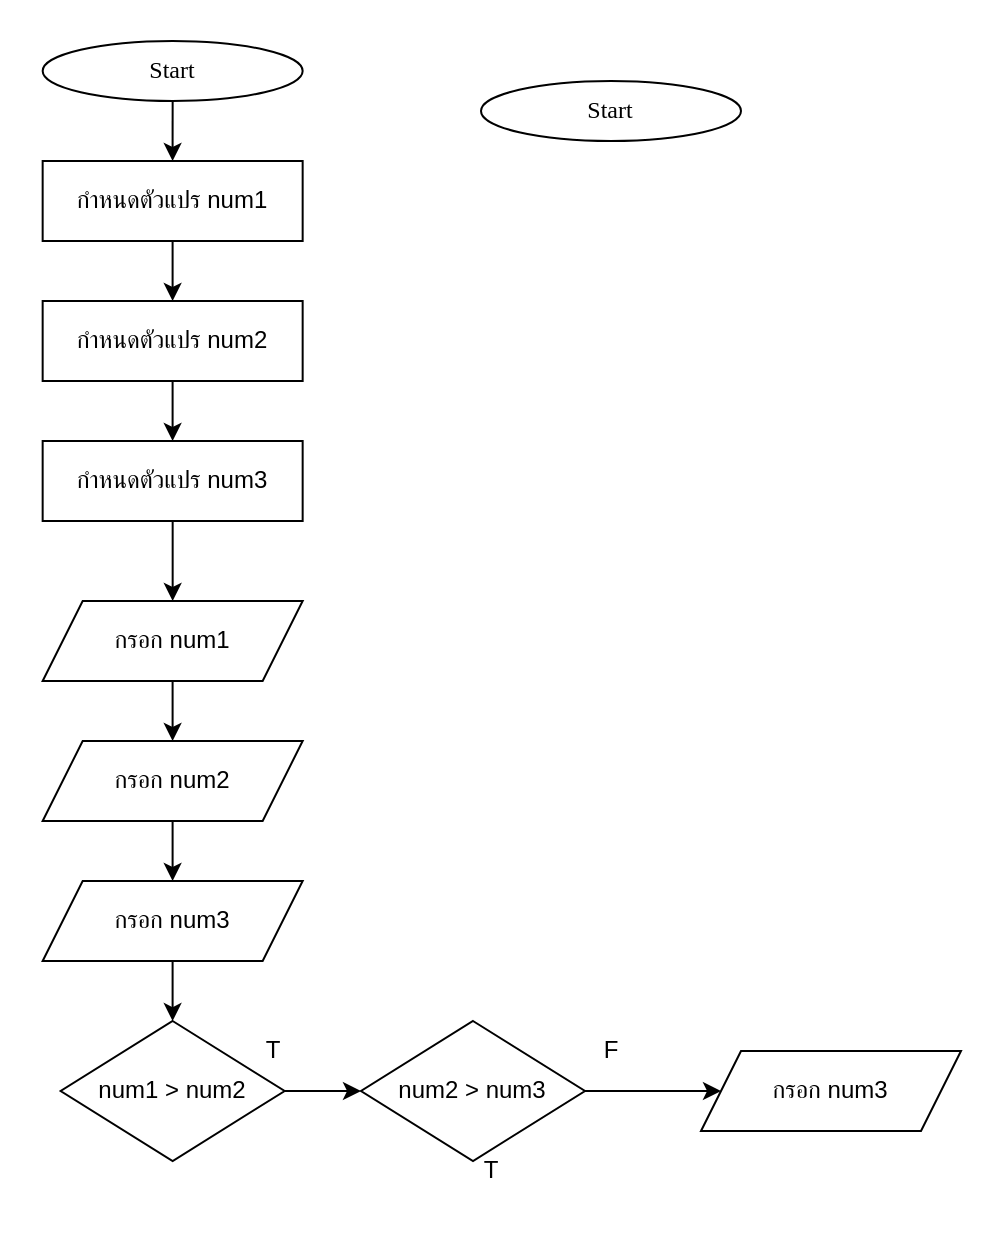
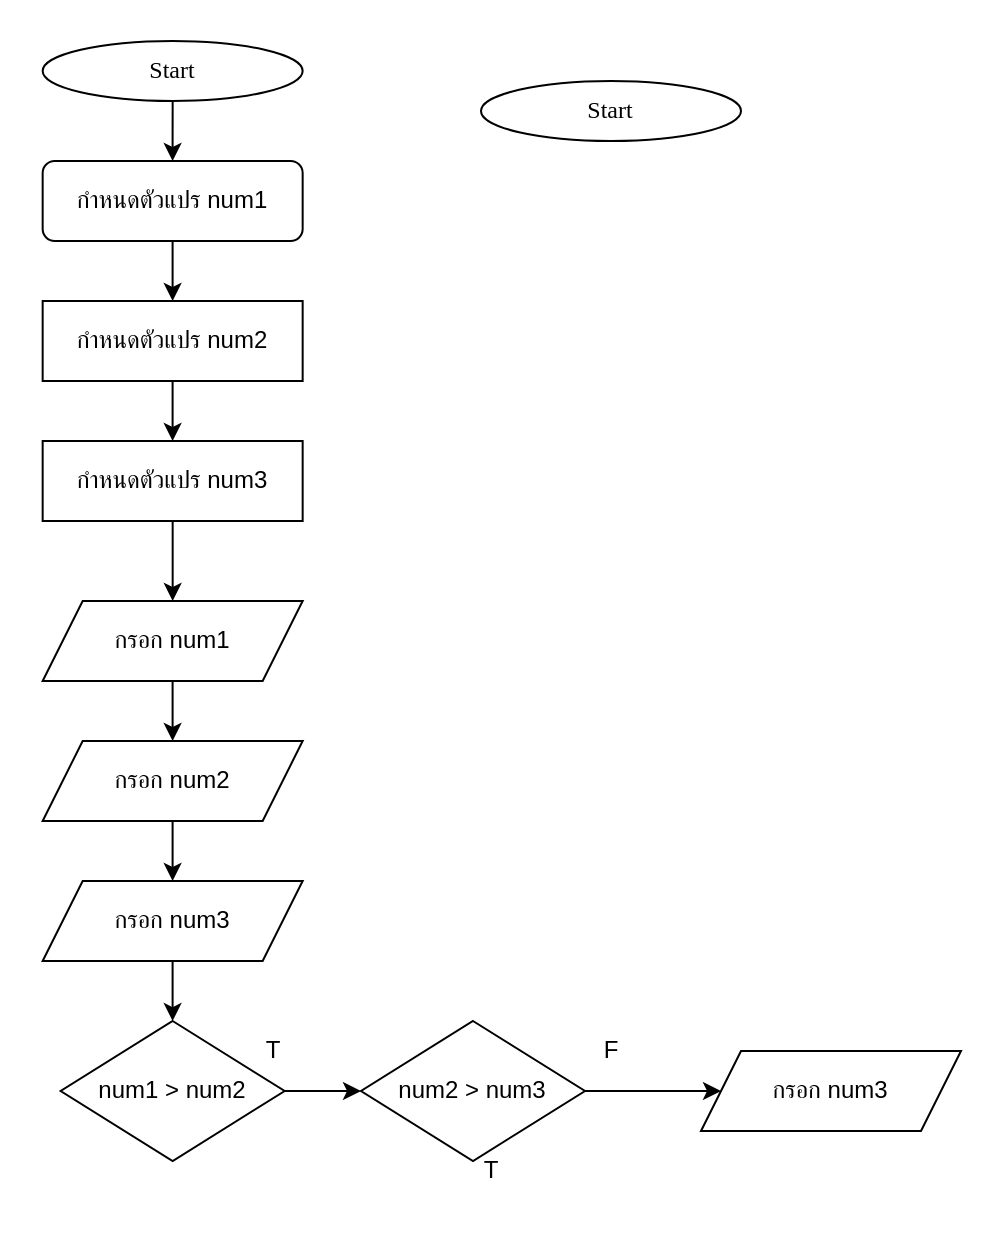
(173, 201) -> (173, 201)
